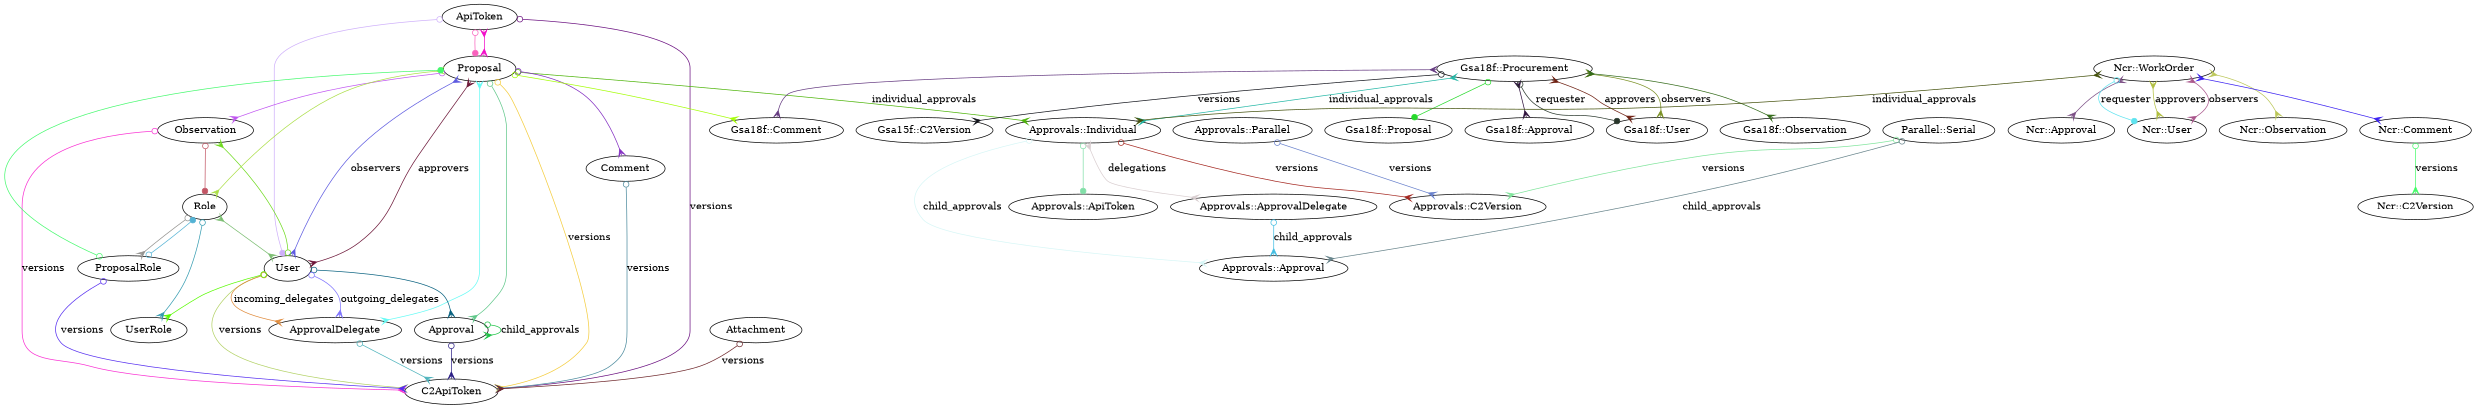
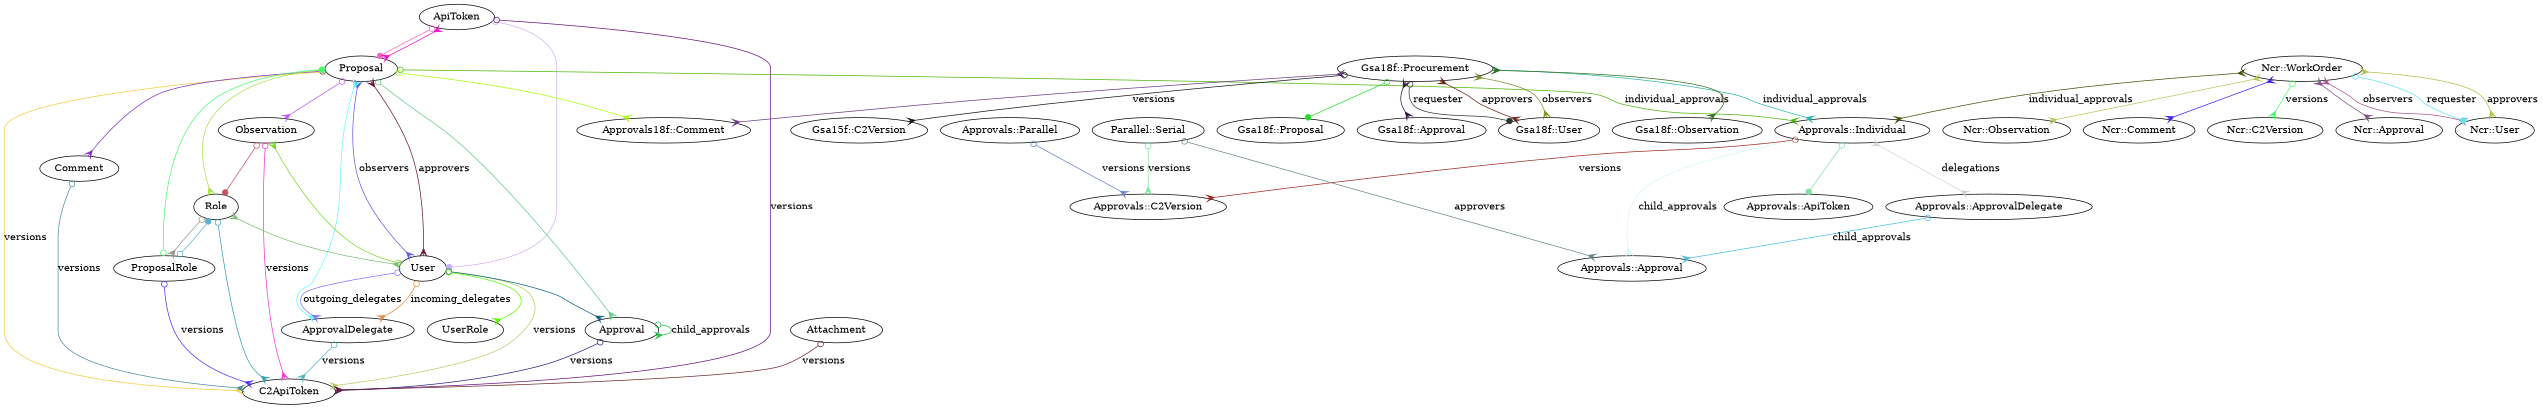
(776, 130) -> (664, 130)
(2416, 168) -> (2283, 99)
(1722, 207) -> (1480, 207)
(189, 271) -> (231, 304)
